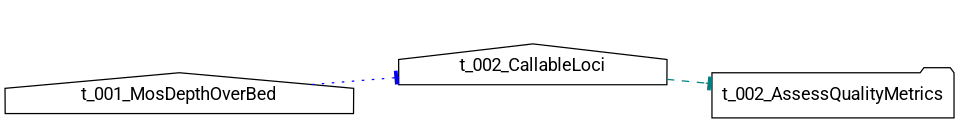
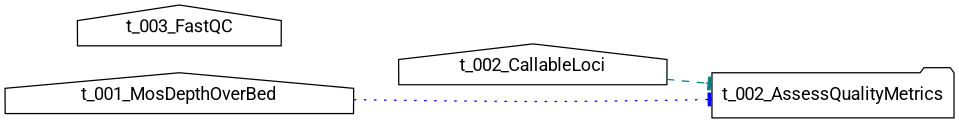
none -> (179, 28)
(352, 81) -> (530, 102)
